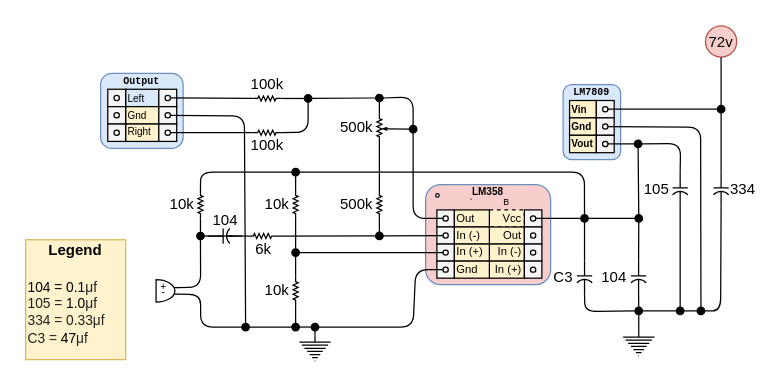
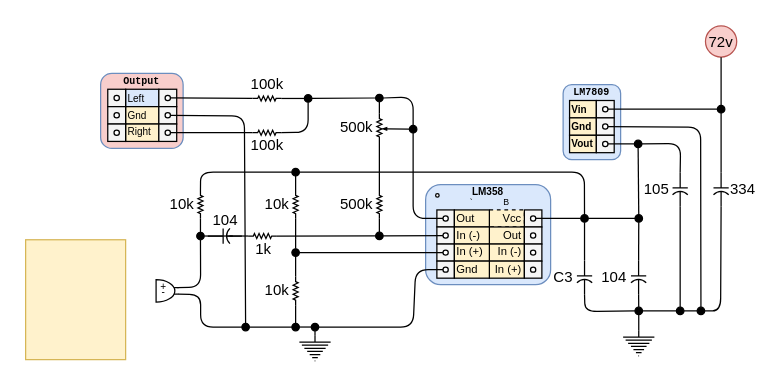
(142, 82) -> (142, 82)
(488, 193) -> (488, 193)
(264, 250) -> (264, 250)
(76, 251) -> none
(76, 314) -> none
